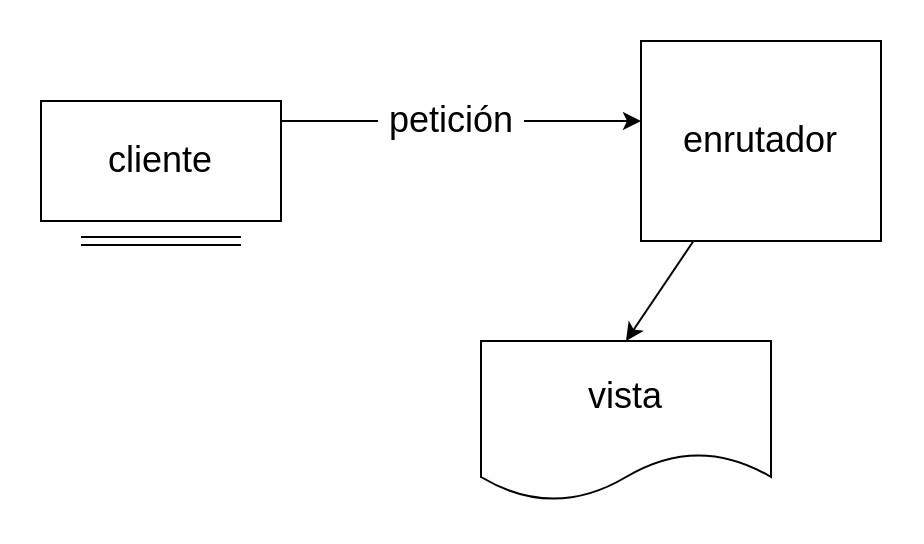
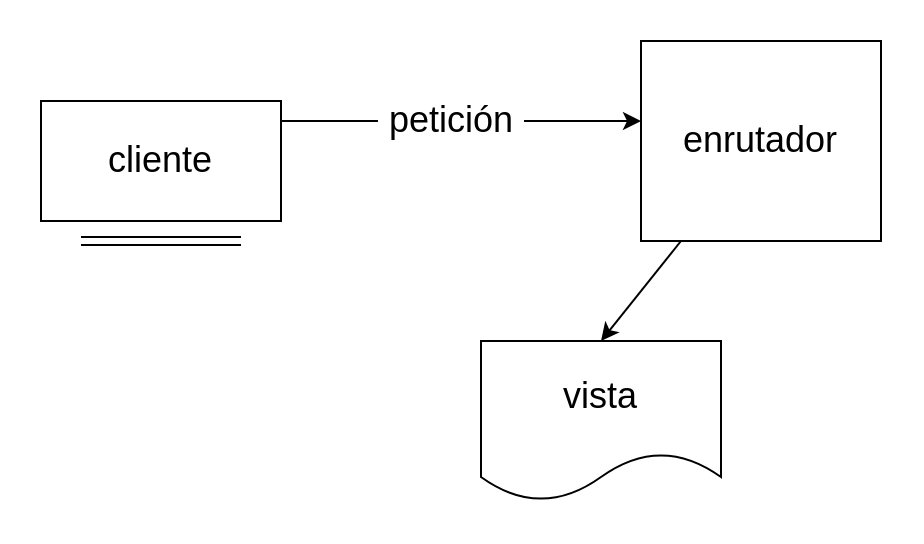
(626, 421) -> (601, 421)
